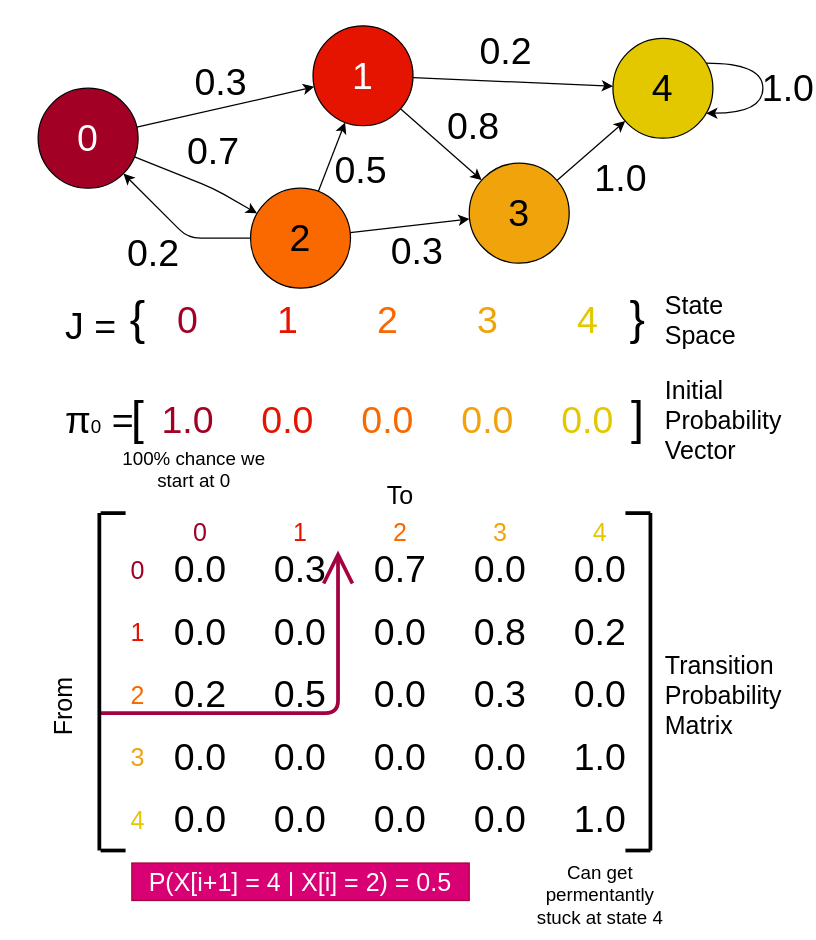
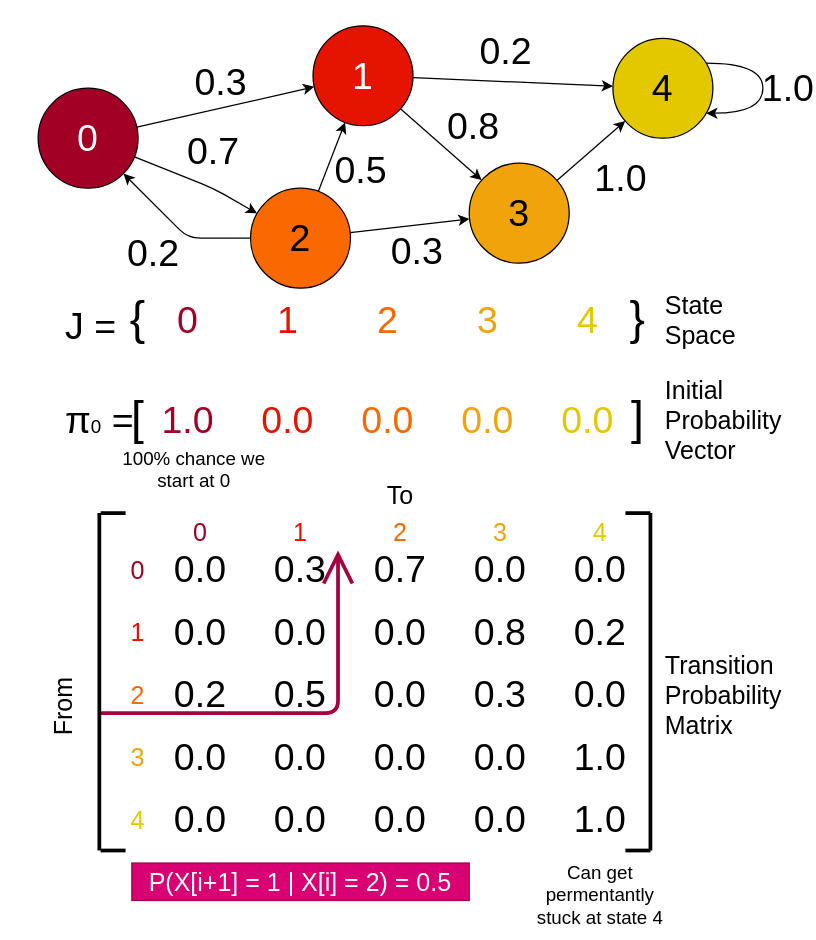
(301, 882) -> (301, 882)
